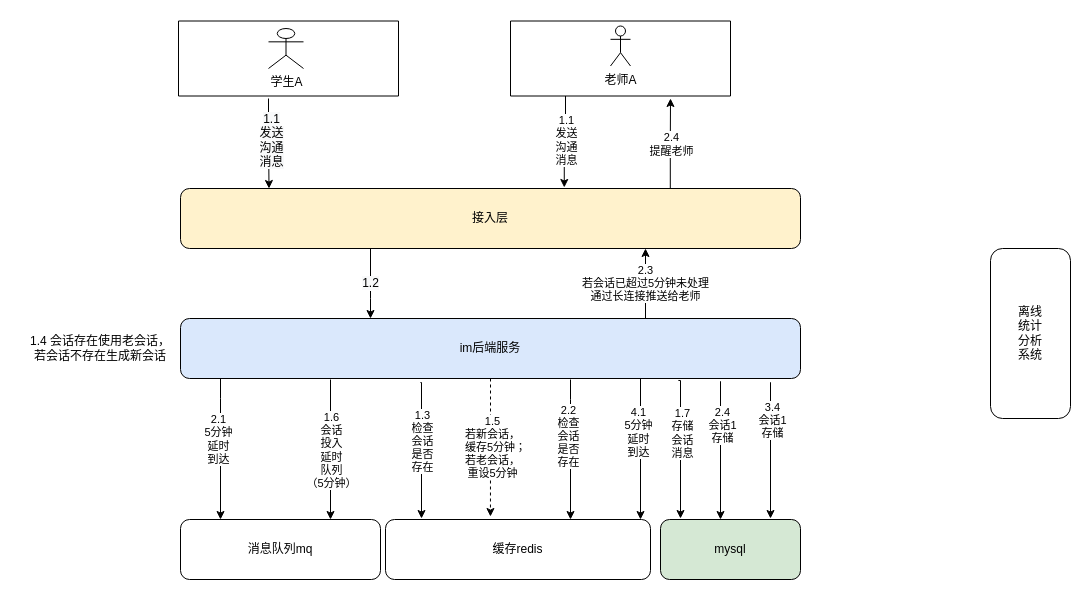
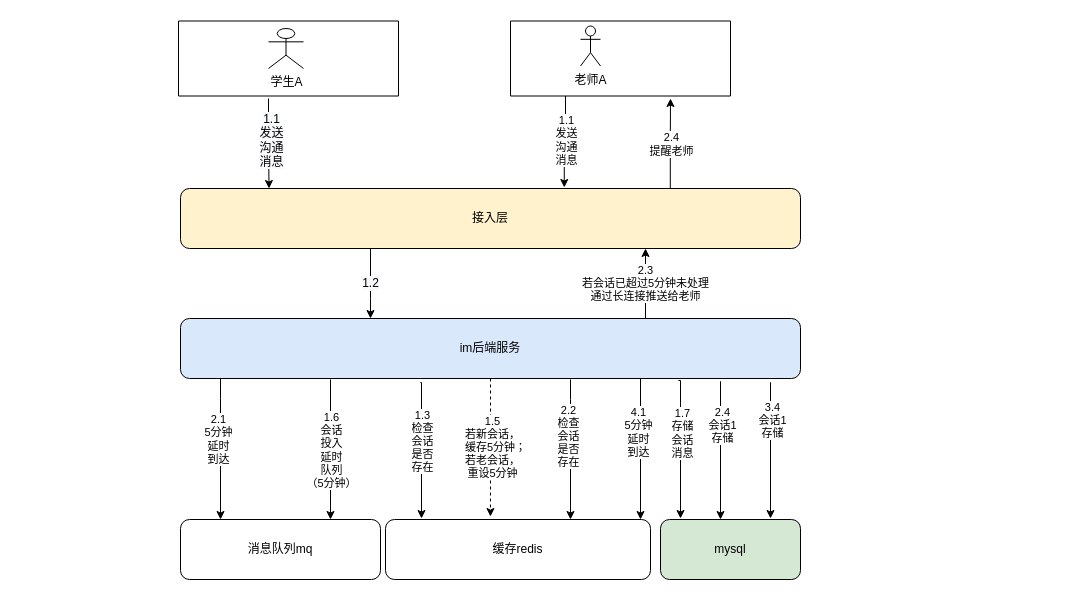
(621, 46) -> (591, 46)
(1031, 334) -> none
(101, 349) -> none
